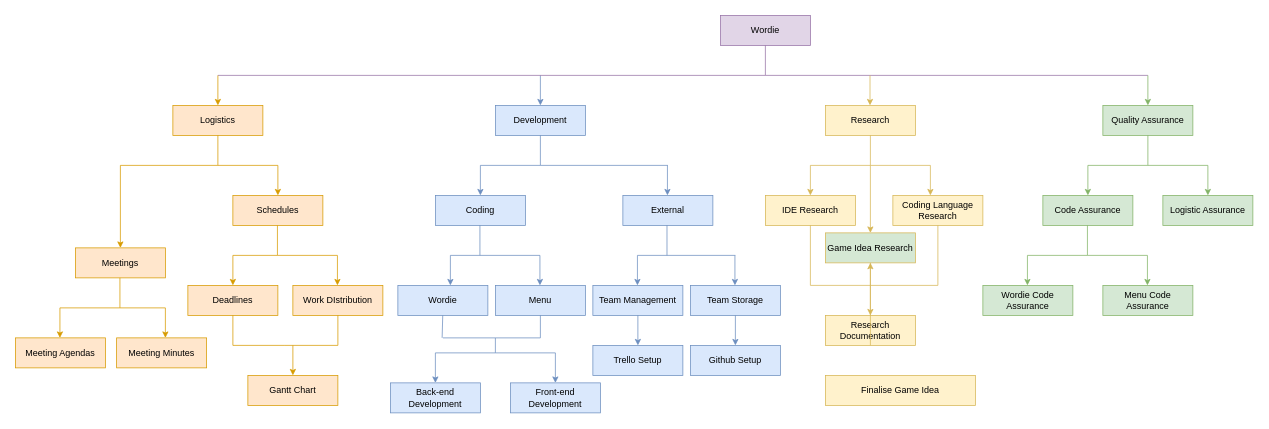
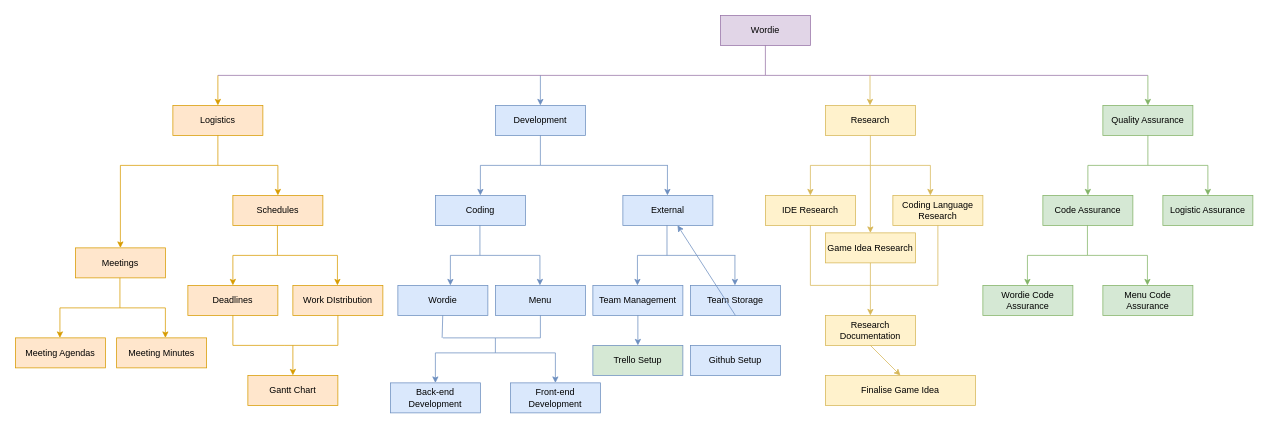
(870, 248) -> (870, 248)
(735, 327) -> (708, 272)
(870, 330) -> (883, 358)
(638, 360) -> (638, 360)
